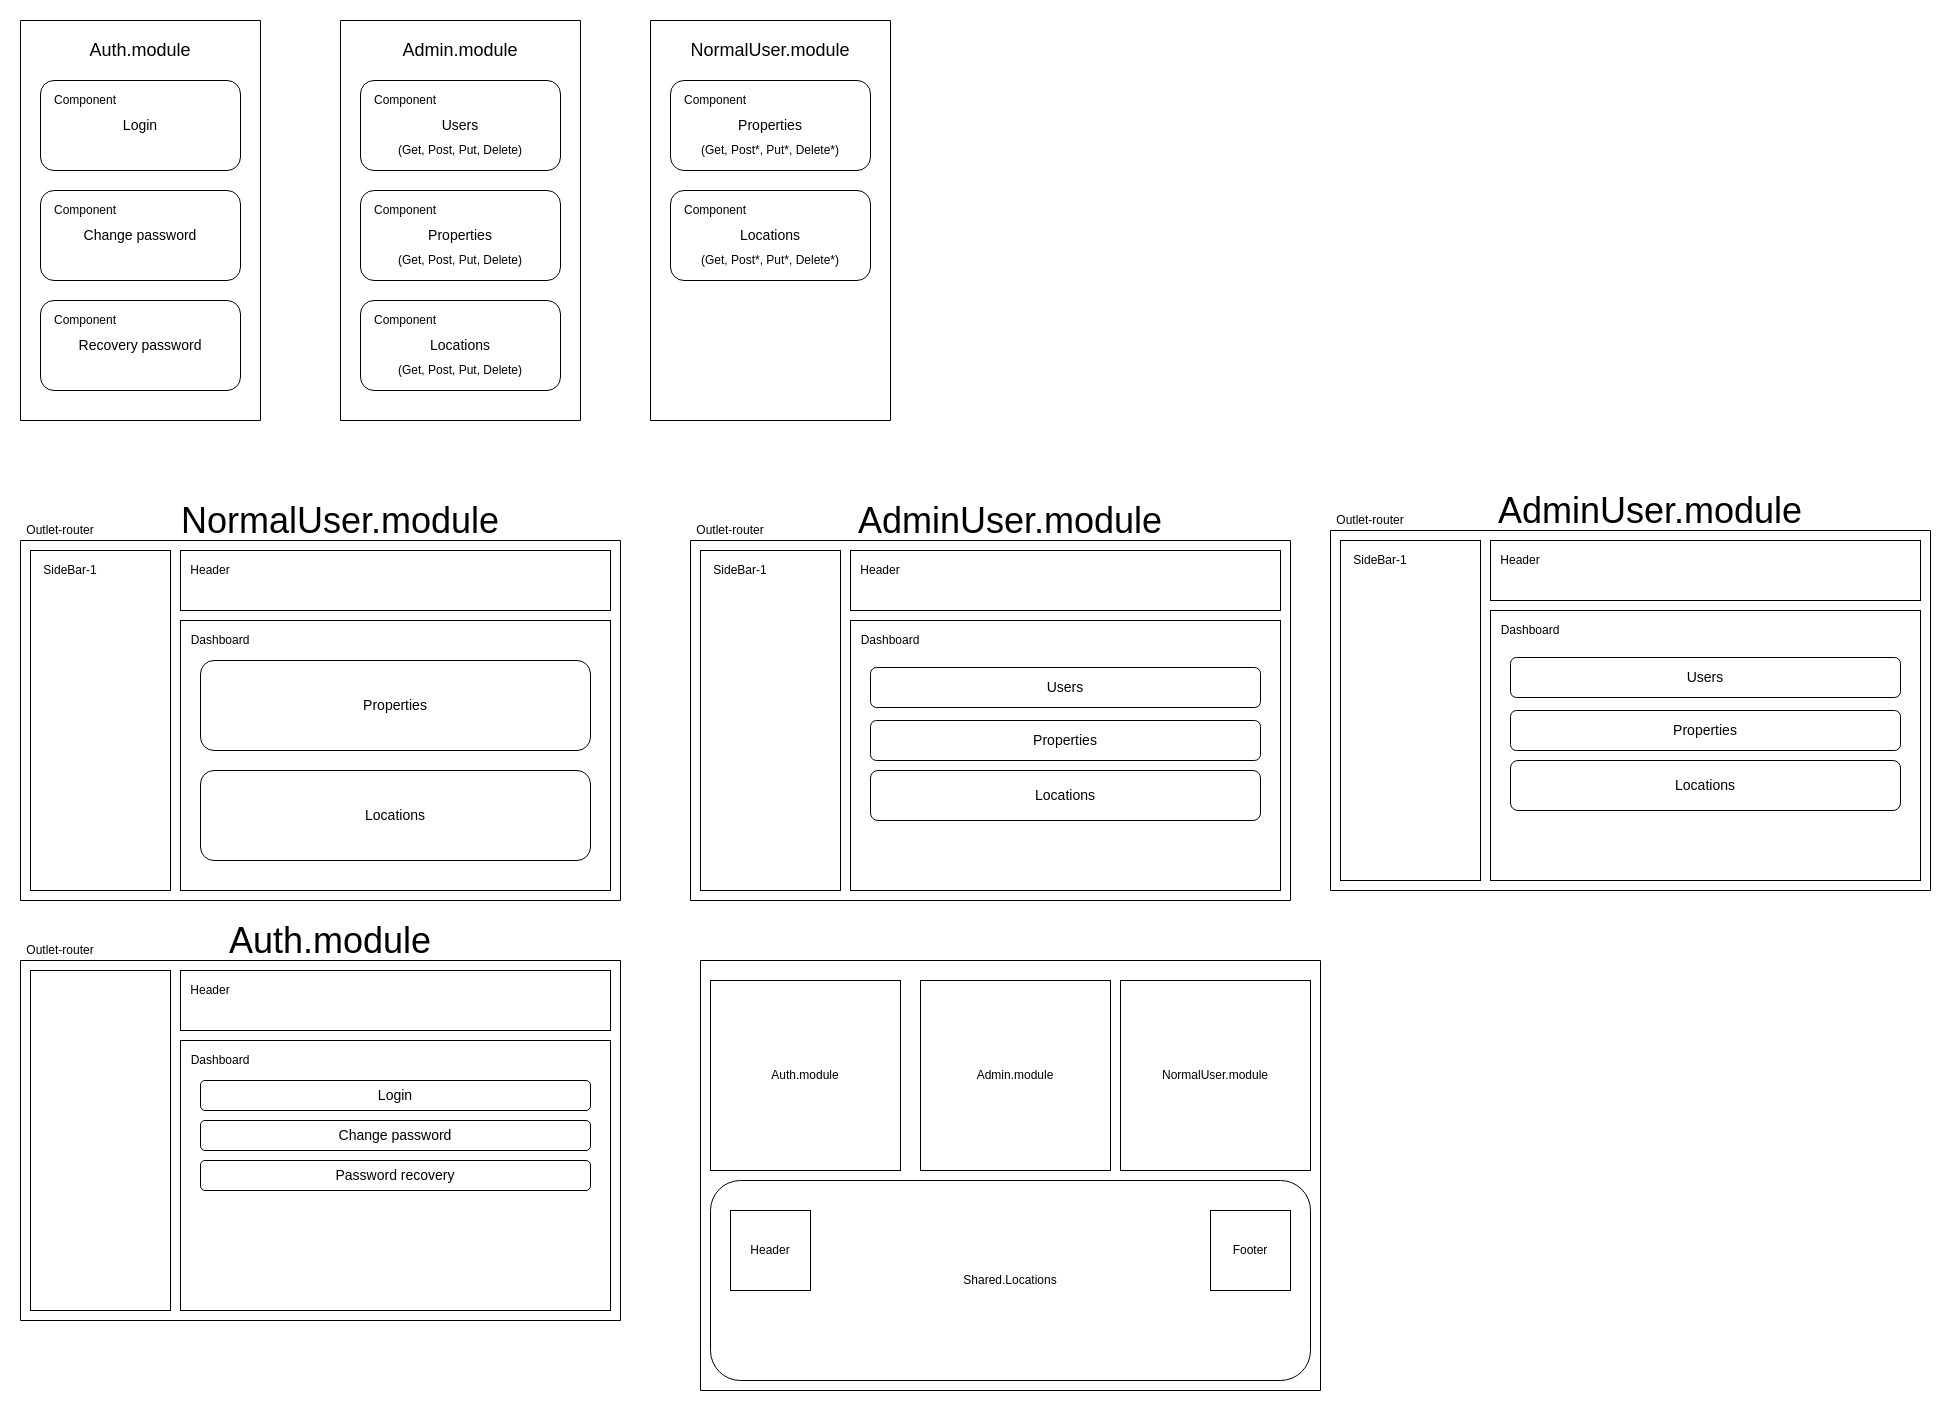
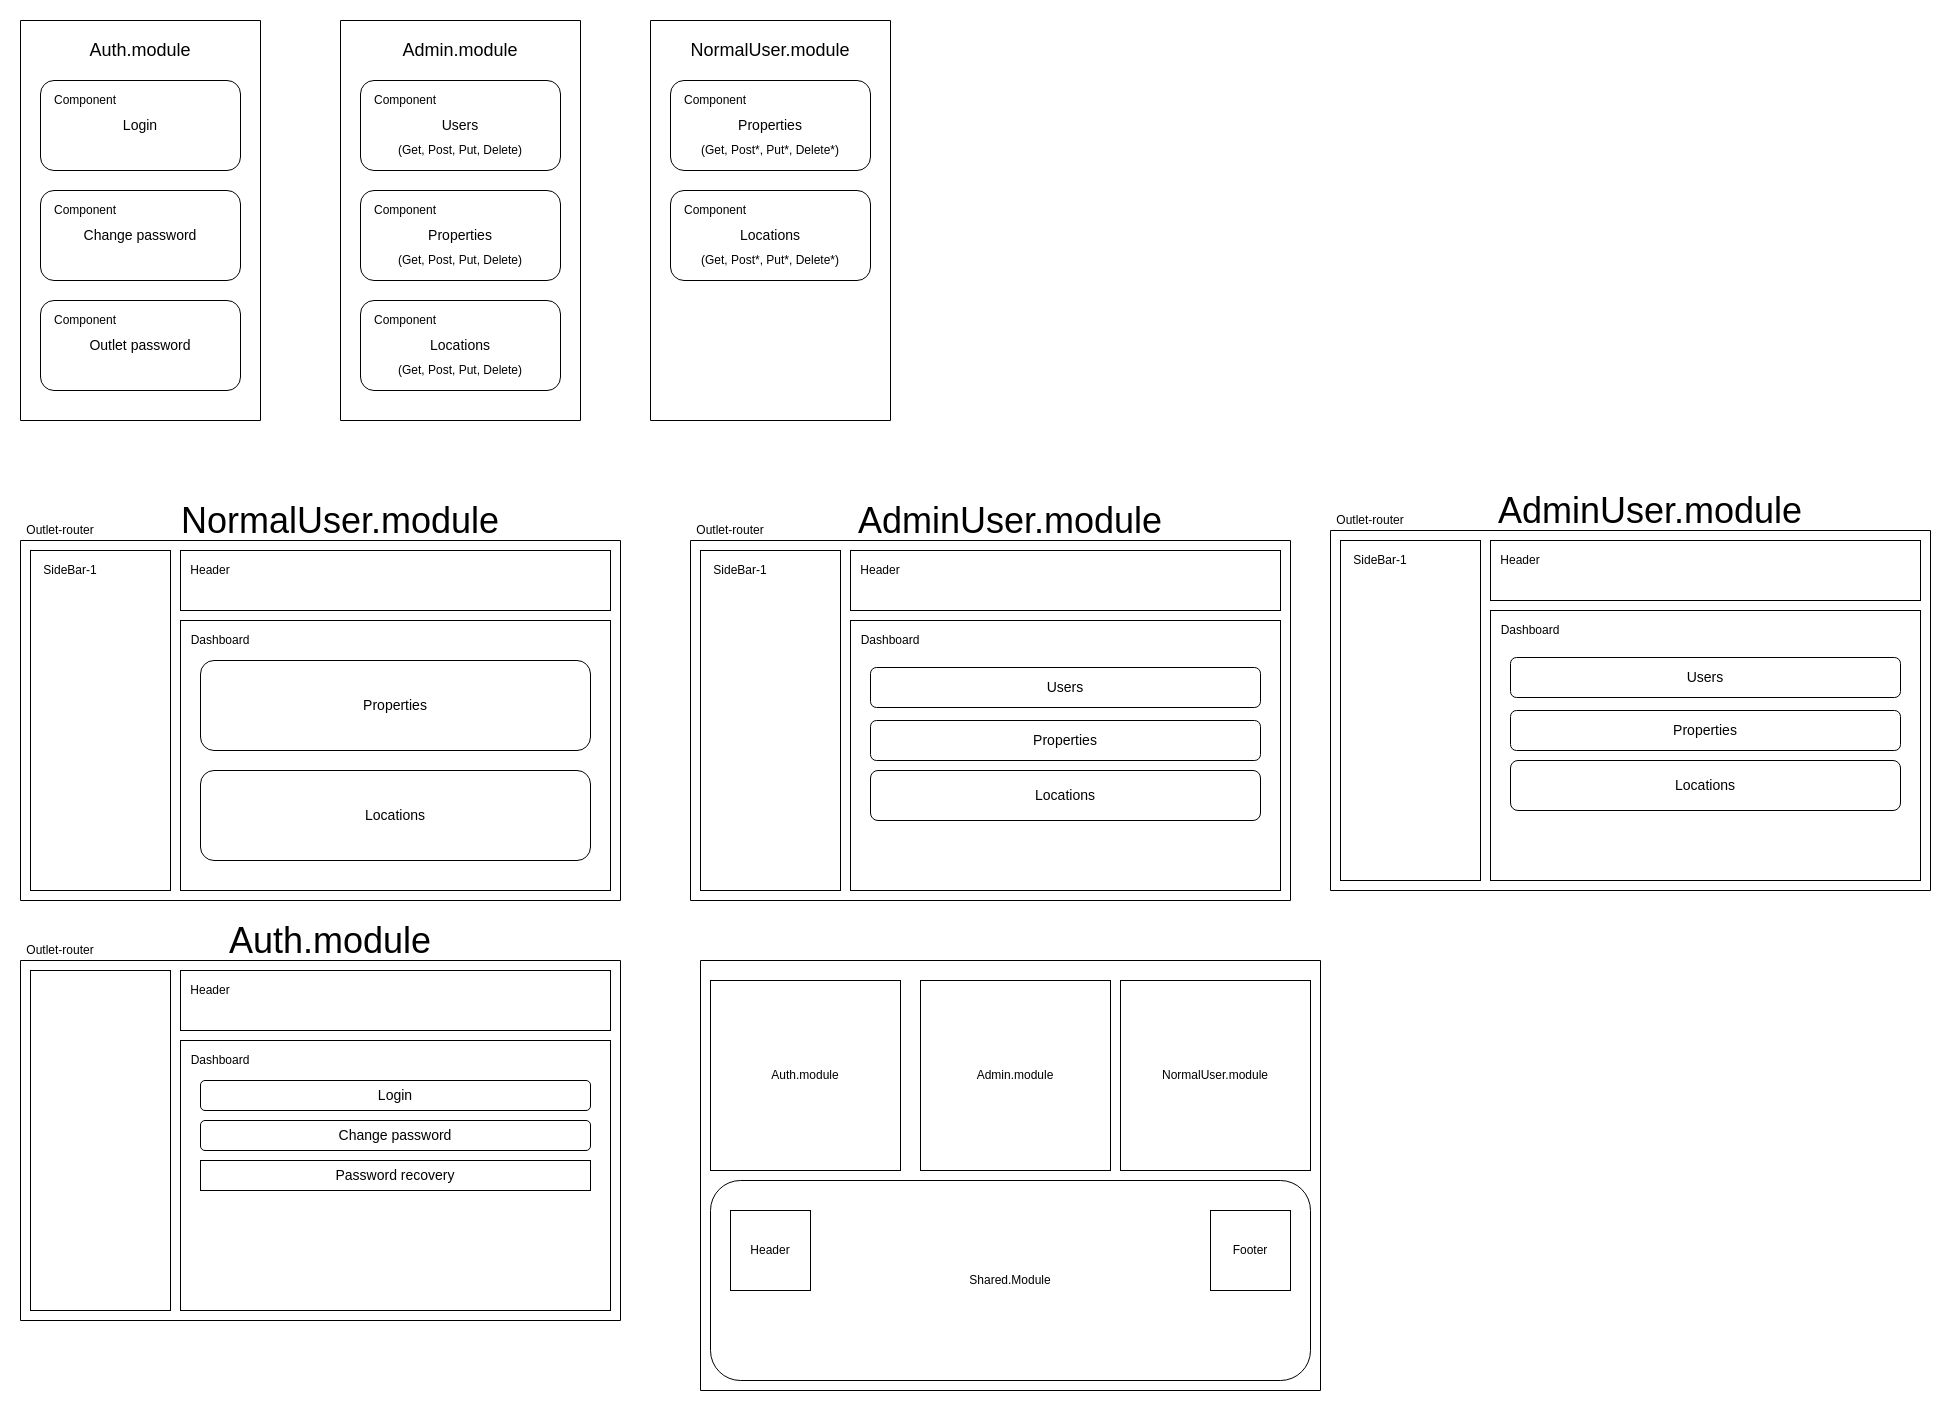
(141, 346) -> (141, 346)
(396, 1176) -> (396, 1176)
(1011, 1281) -> (1011, 1281)
